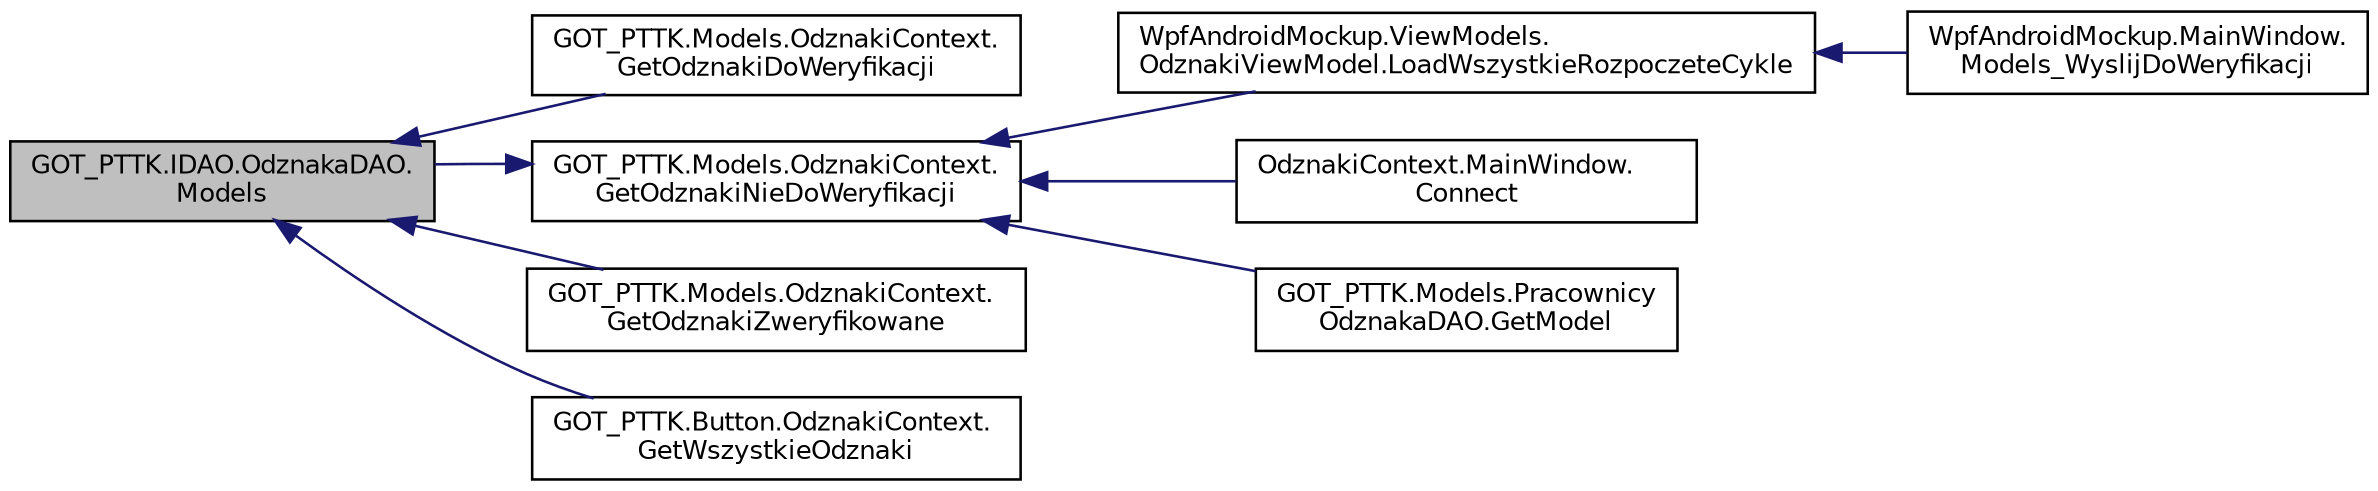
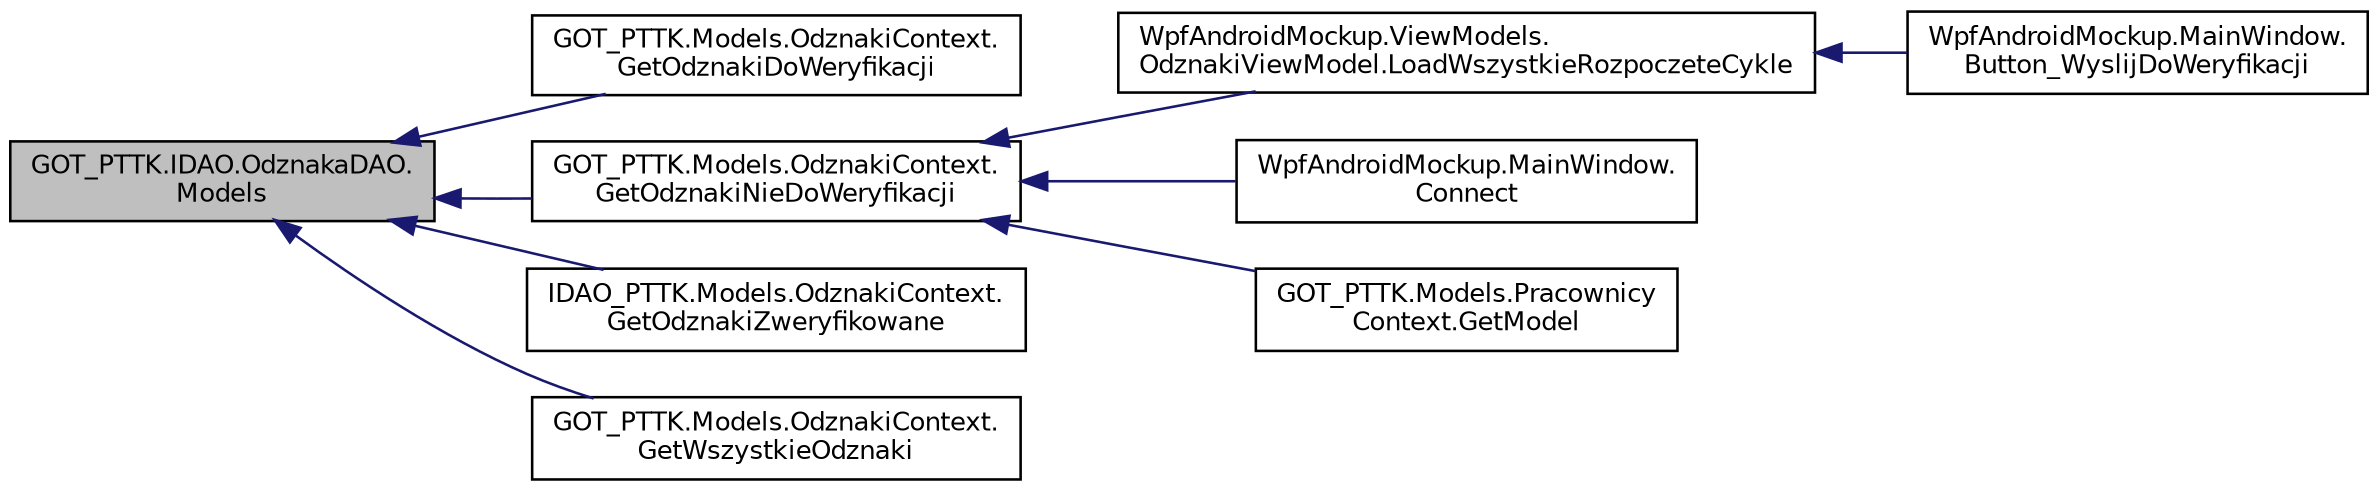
(2138, 53) -> (2138, 53)
(470, 164) -> (497, 199)
(1467, 181) -> (1467, 181)
(776, 310) -> (776, 310)
(1467, 310) -> (1467, 310)
(776, 438) -> (776, 438)
